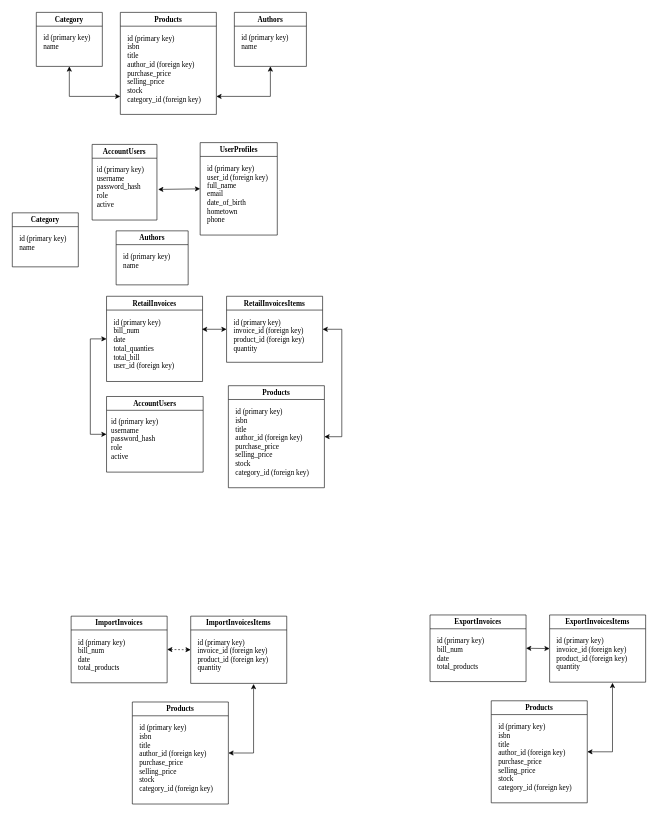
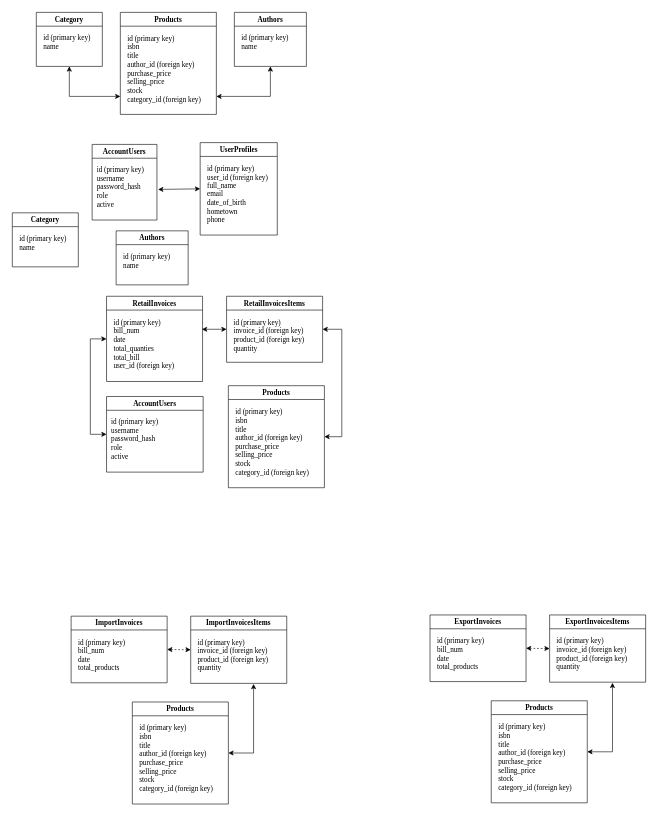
(537, 648) -> (537, 648)
